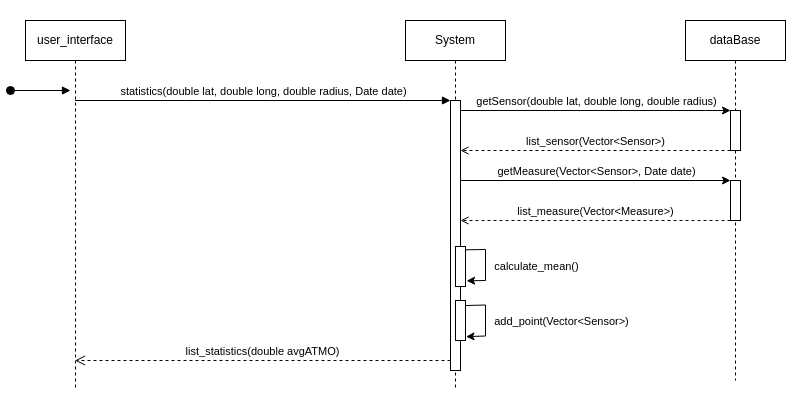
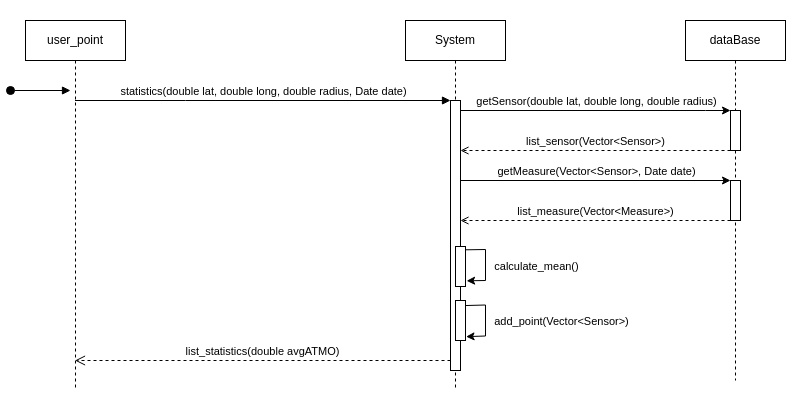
(76, 41) -> (76, 41)
